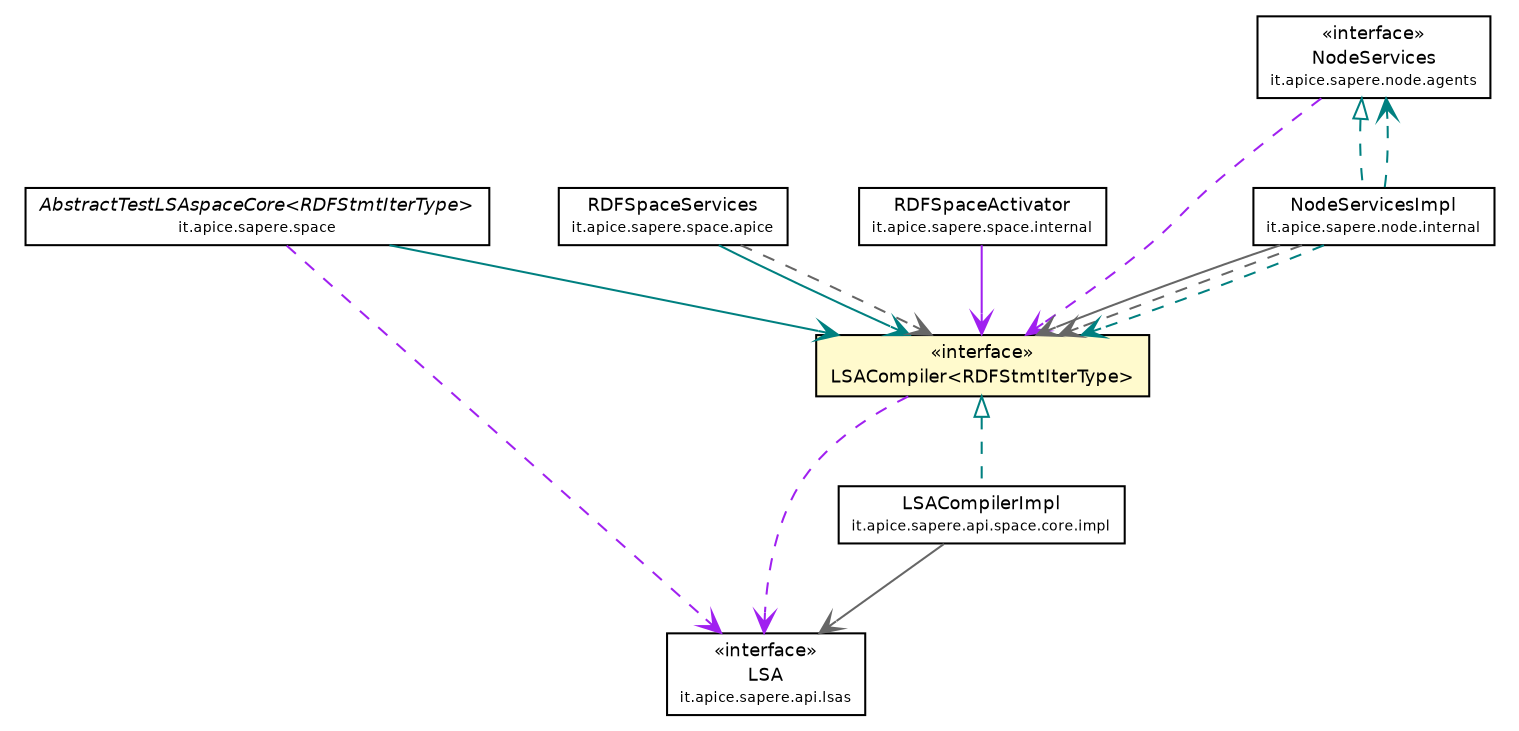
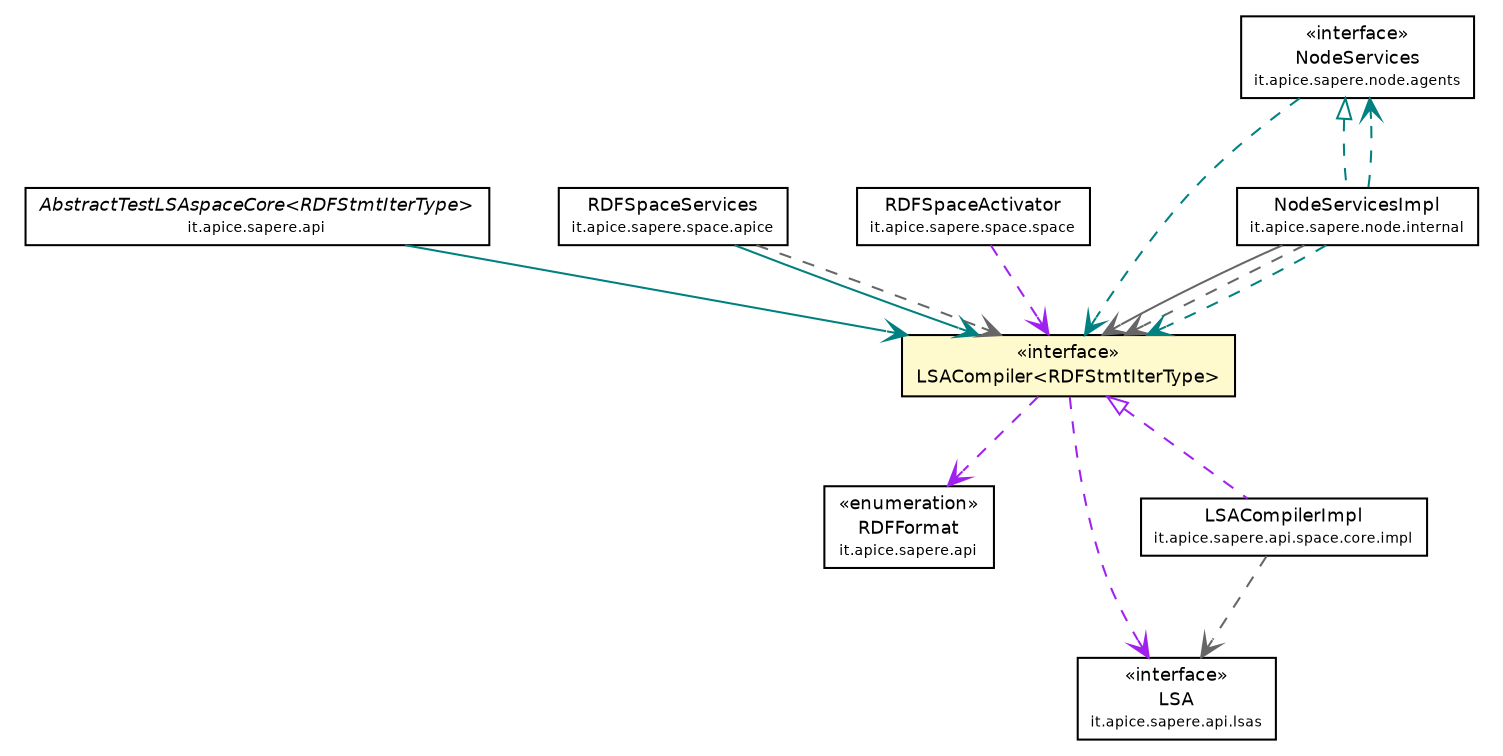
(1184, 212) -> (1186, 197)
(257, 228) -> (257, 228)
(983, 228) -> (974, 228)
(982, 279) -> (1014, 281)
(496, 432) -> none
(982, 452) -> (1186, 454)
none -> (908, 527)
(890, 582) -> (1240, 598)
